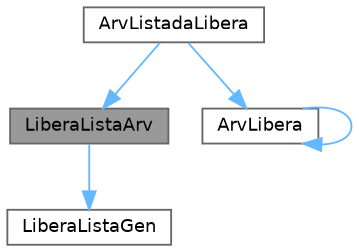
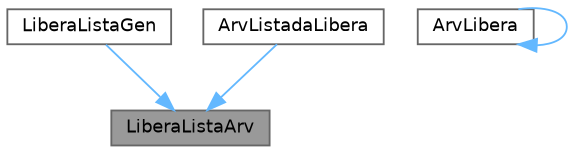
(211, 68) -> none
(89, 168) -> (133, 71)
